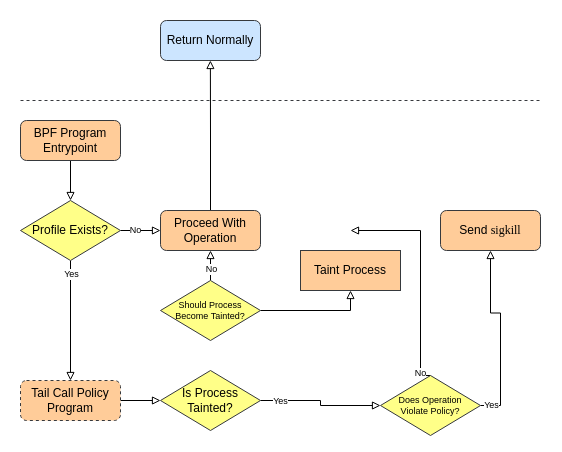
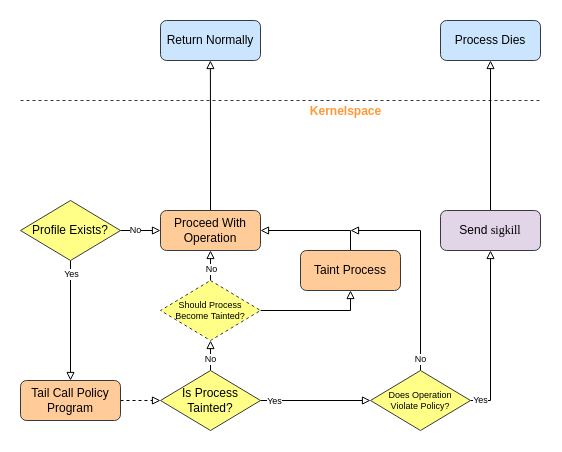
none -> (491, 41)
none -> (346, 113)
none -> (491, 140)
(71, 141) -> none
(71, 176) -> none
none -> (320, 231)
(491, 231) -> (491, 231)
(351, 271) -> (351, 271)
(211, 311) -> (211, 311)
none -> (211, 360)
(71, 401) -> (71, 401)
(136, 401) -> (136, 401)
(431, 406) -> (421, 401)
